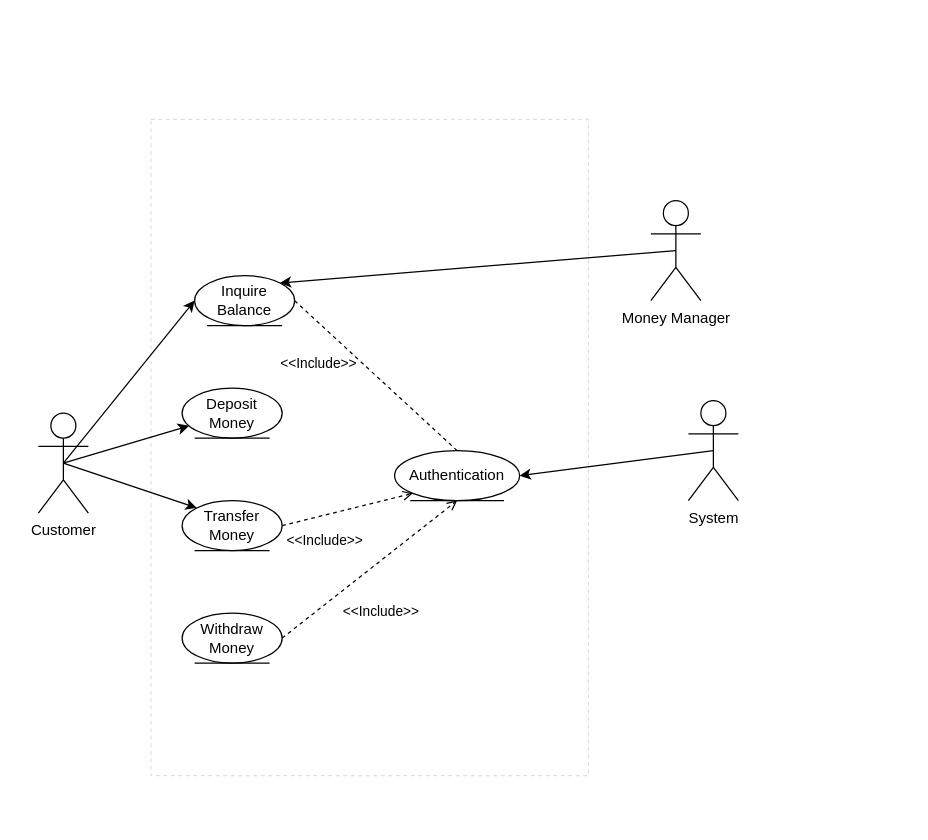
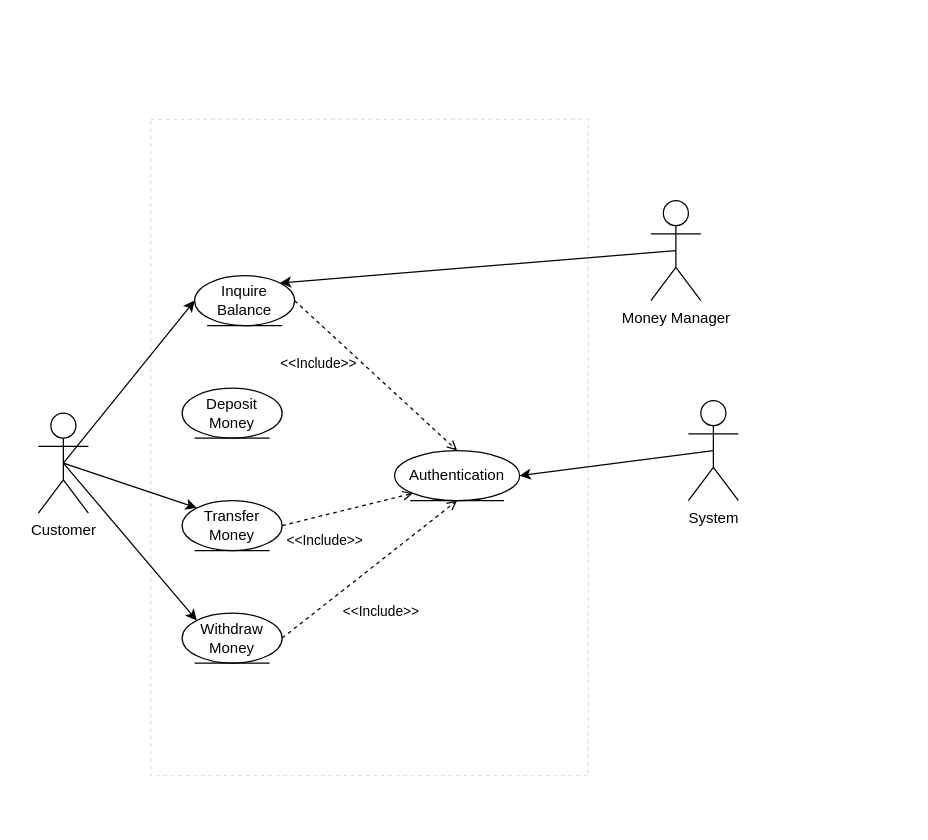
(132, 443) -> (129, 540)
(453, 447) -> (453, 447)
